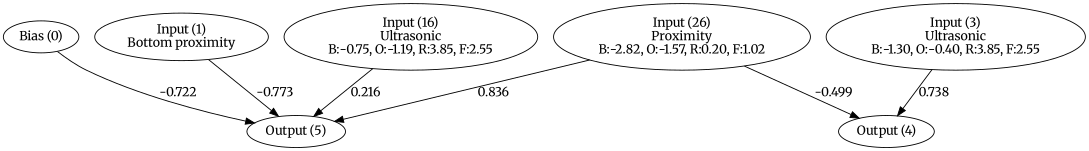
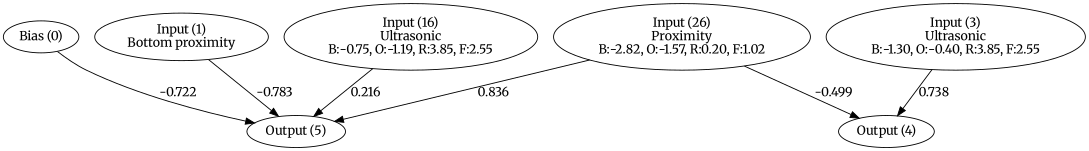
(275, 93) -> (275, 93)
